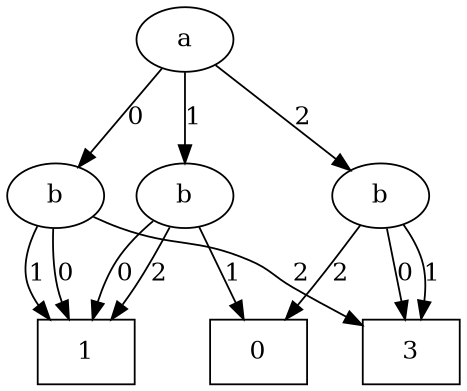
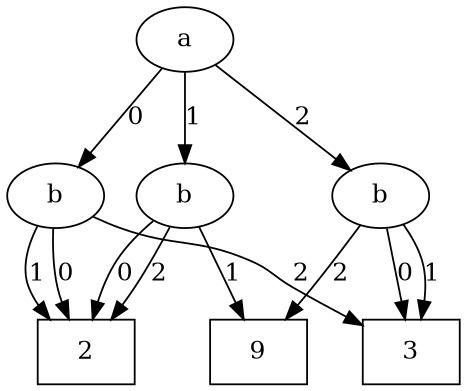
(86, 352) -> (86, 352)
(259, 352) -> (259, 352)
